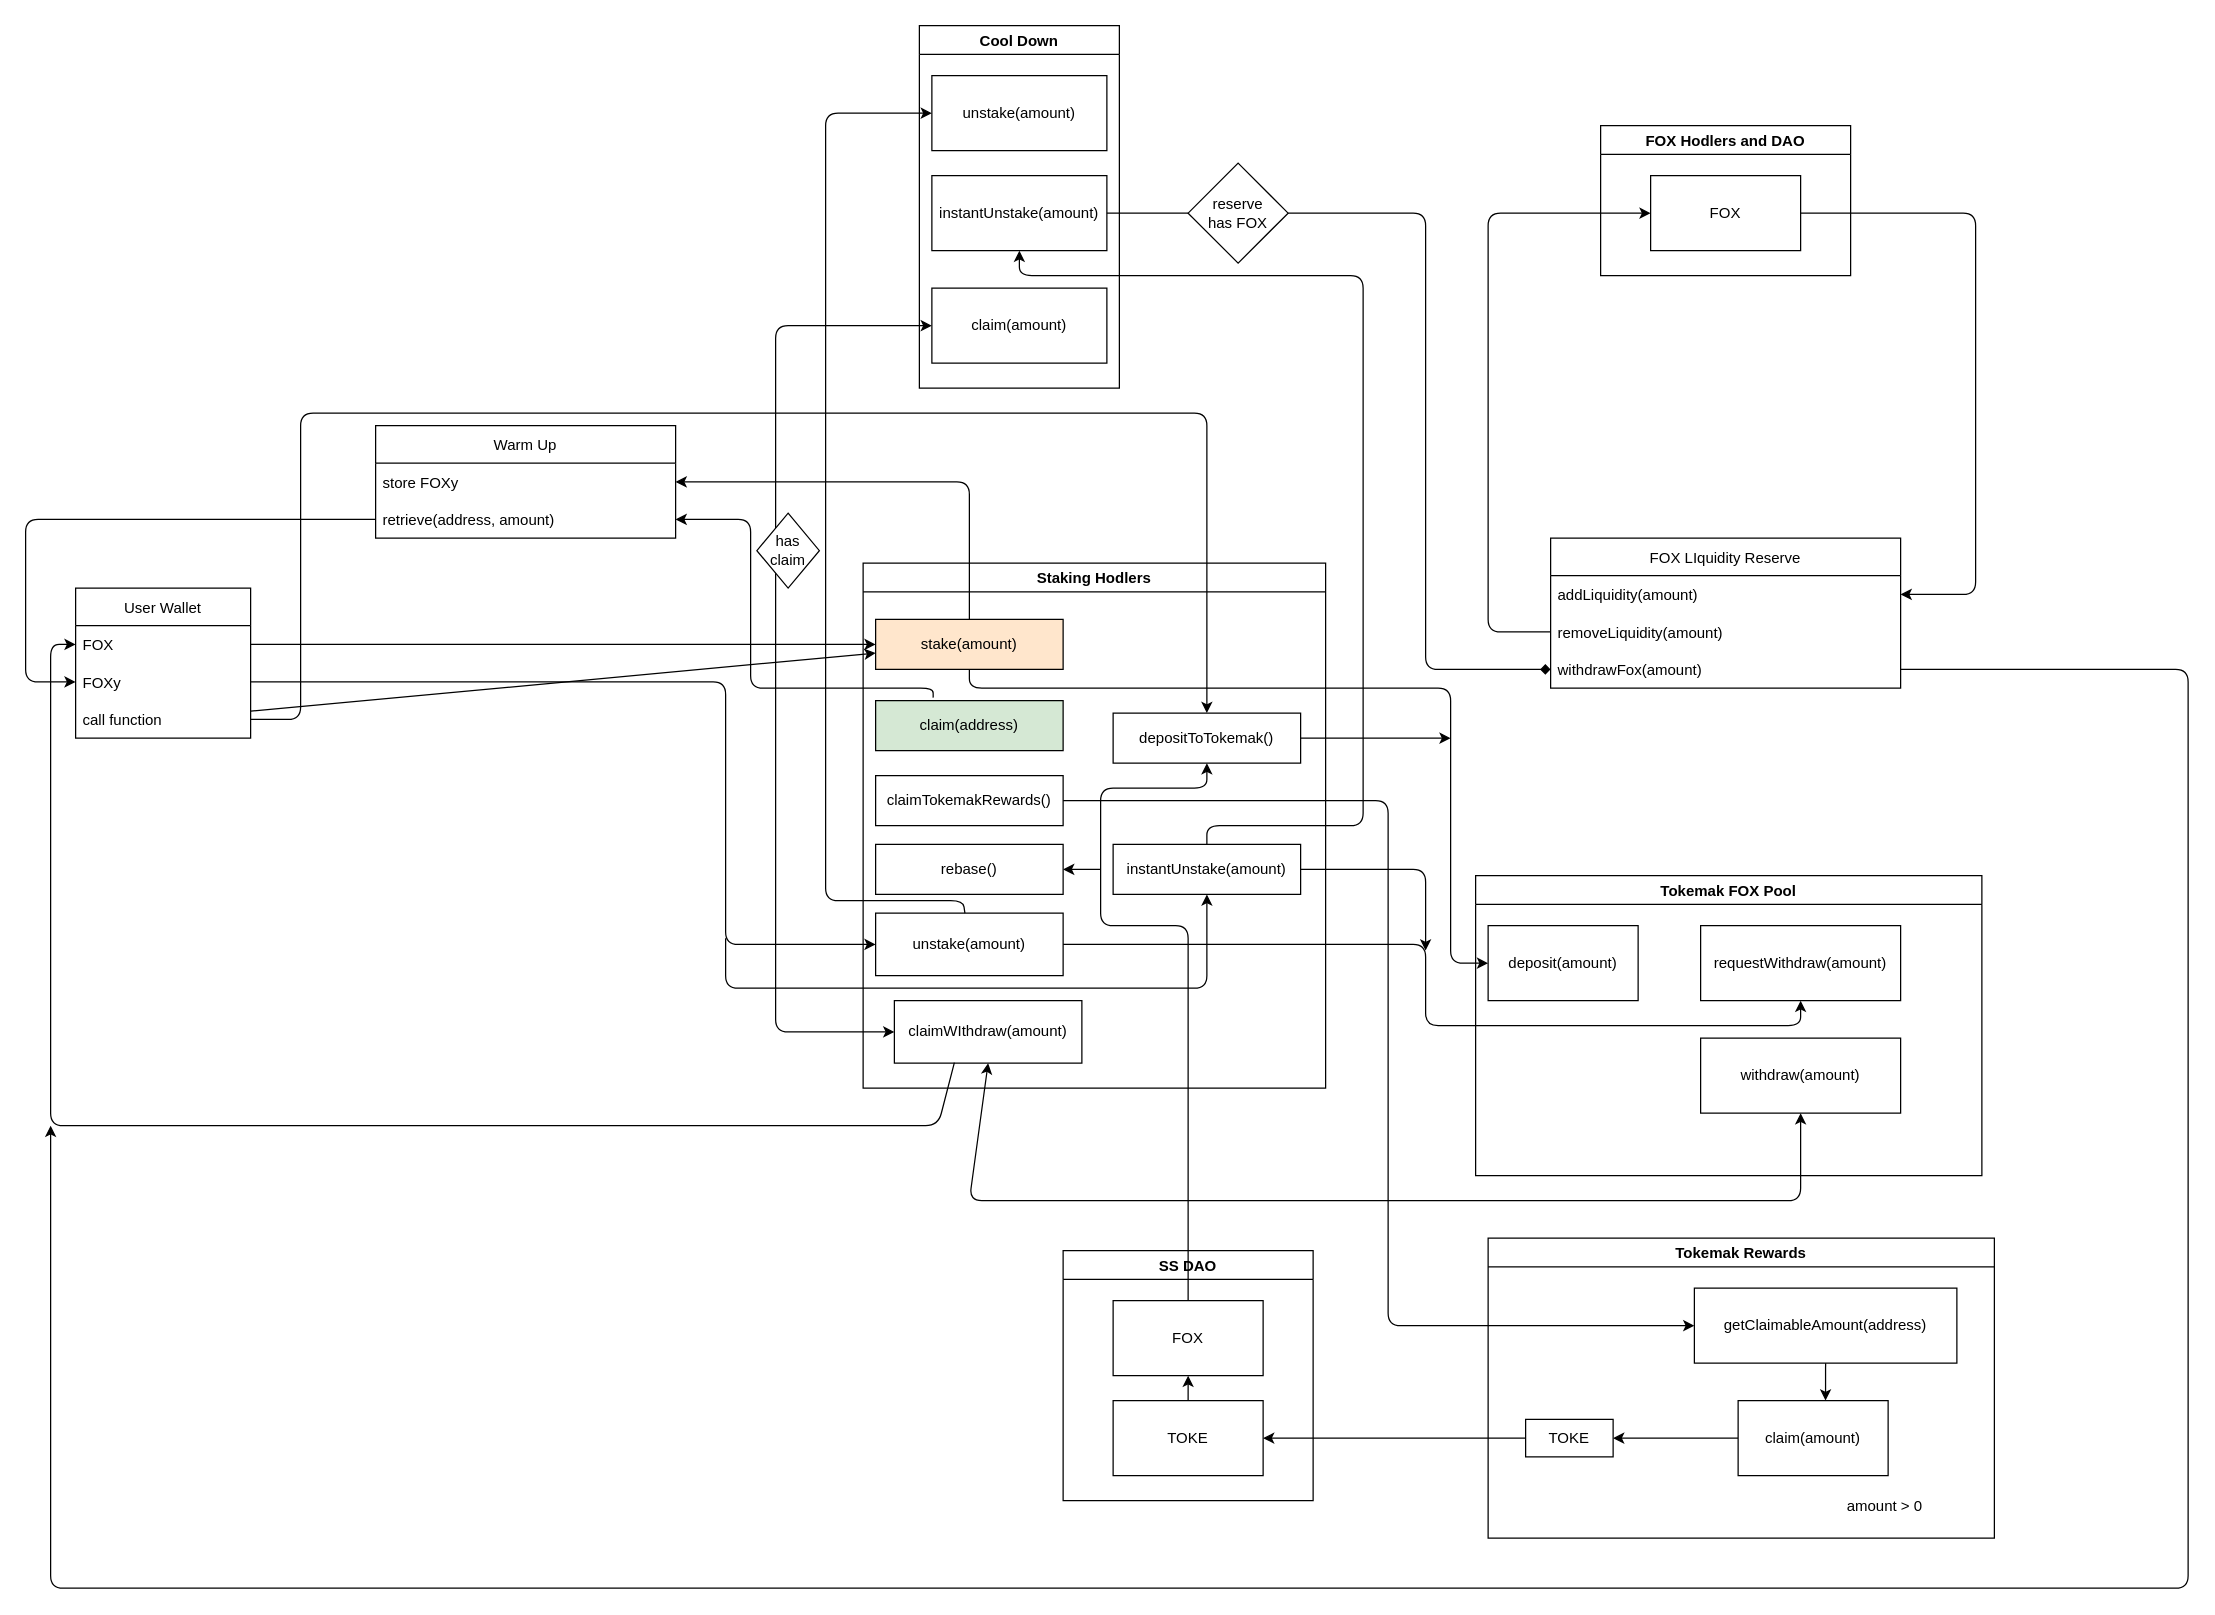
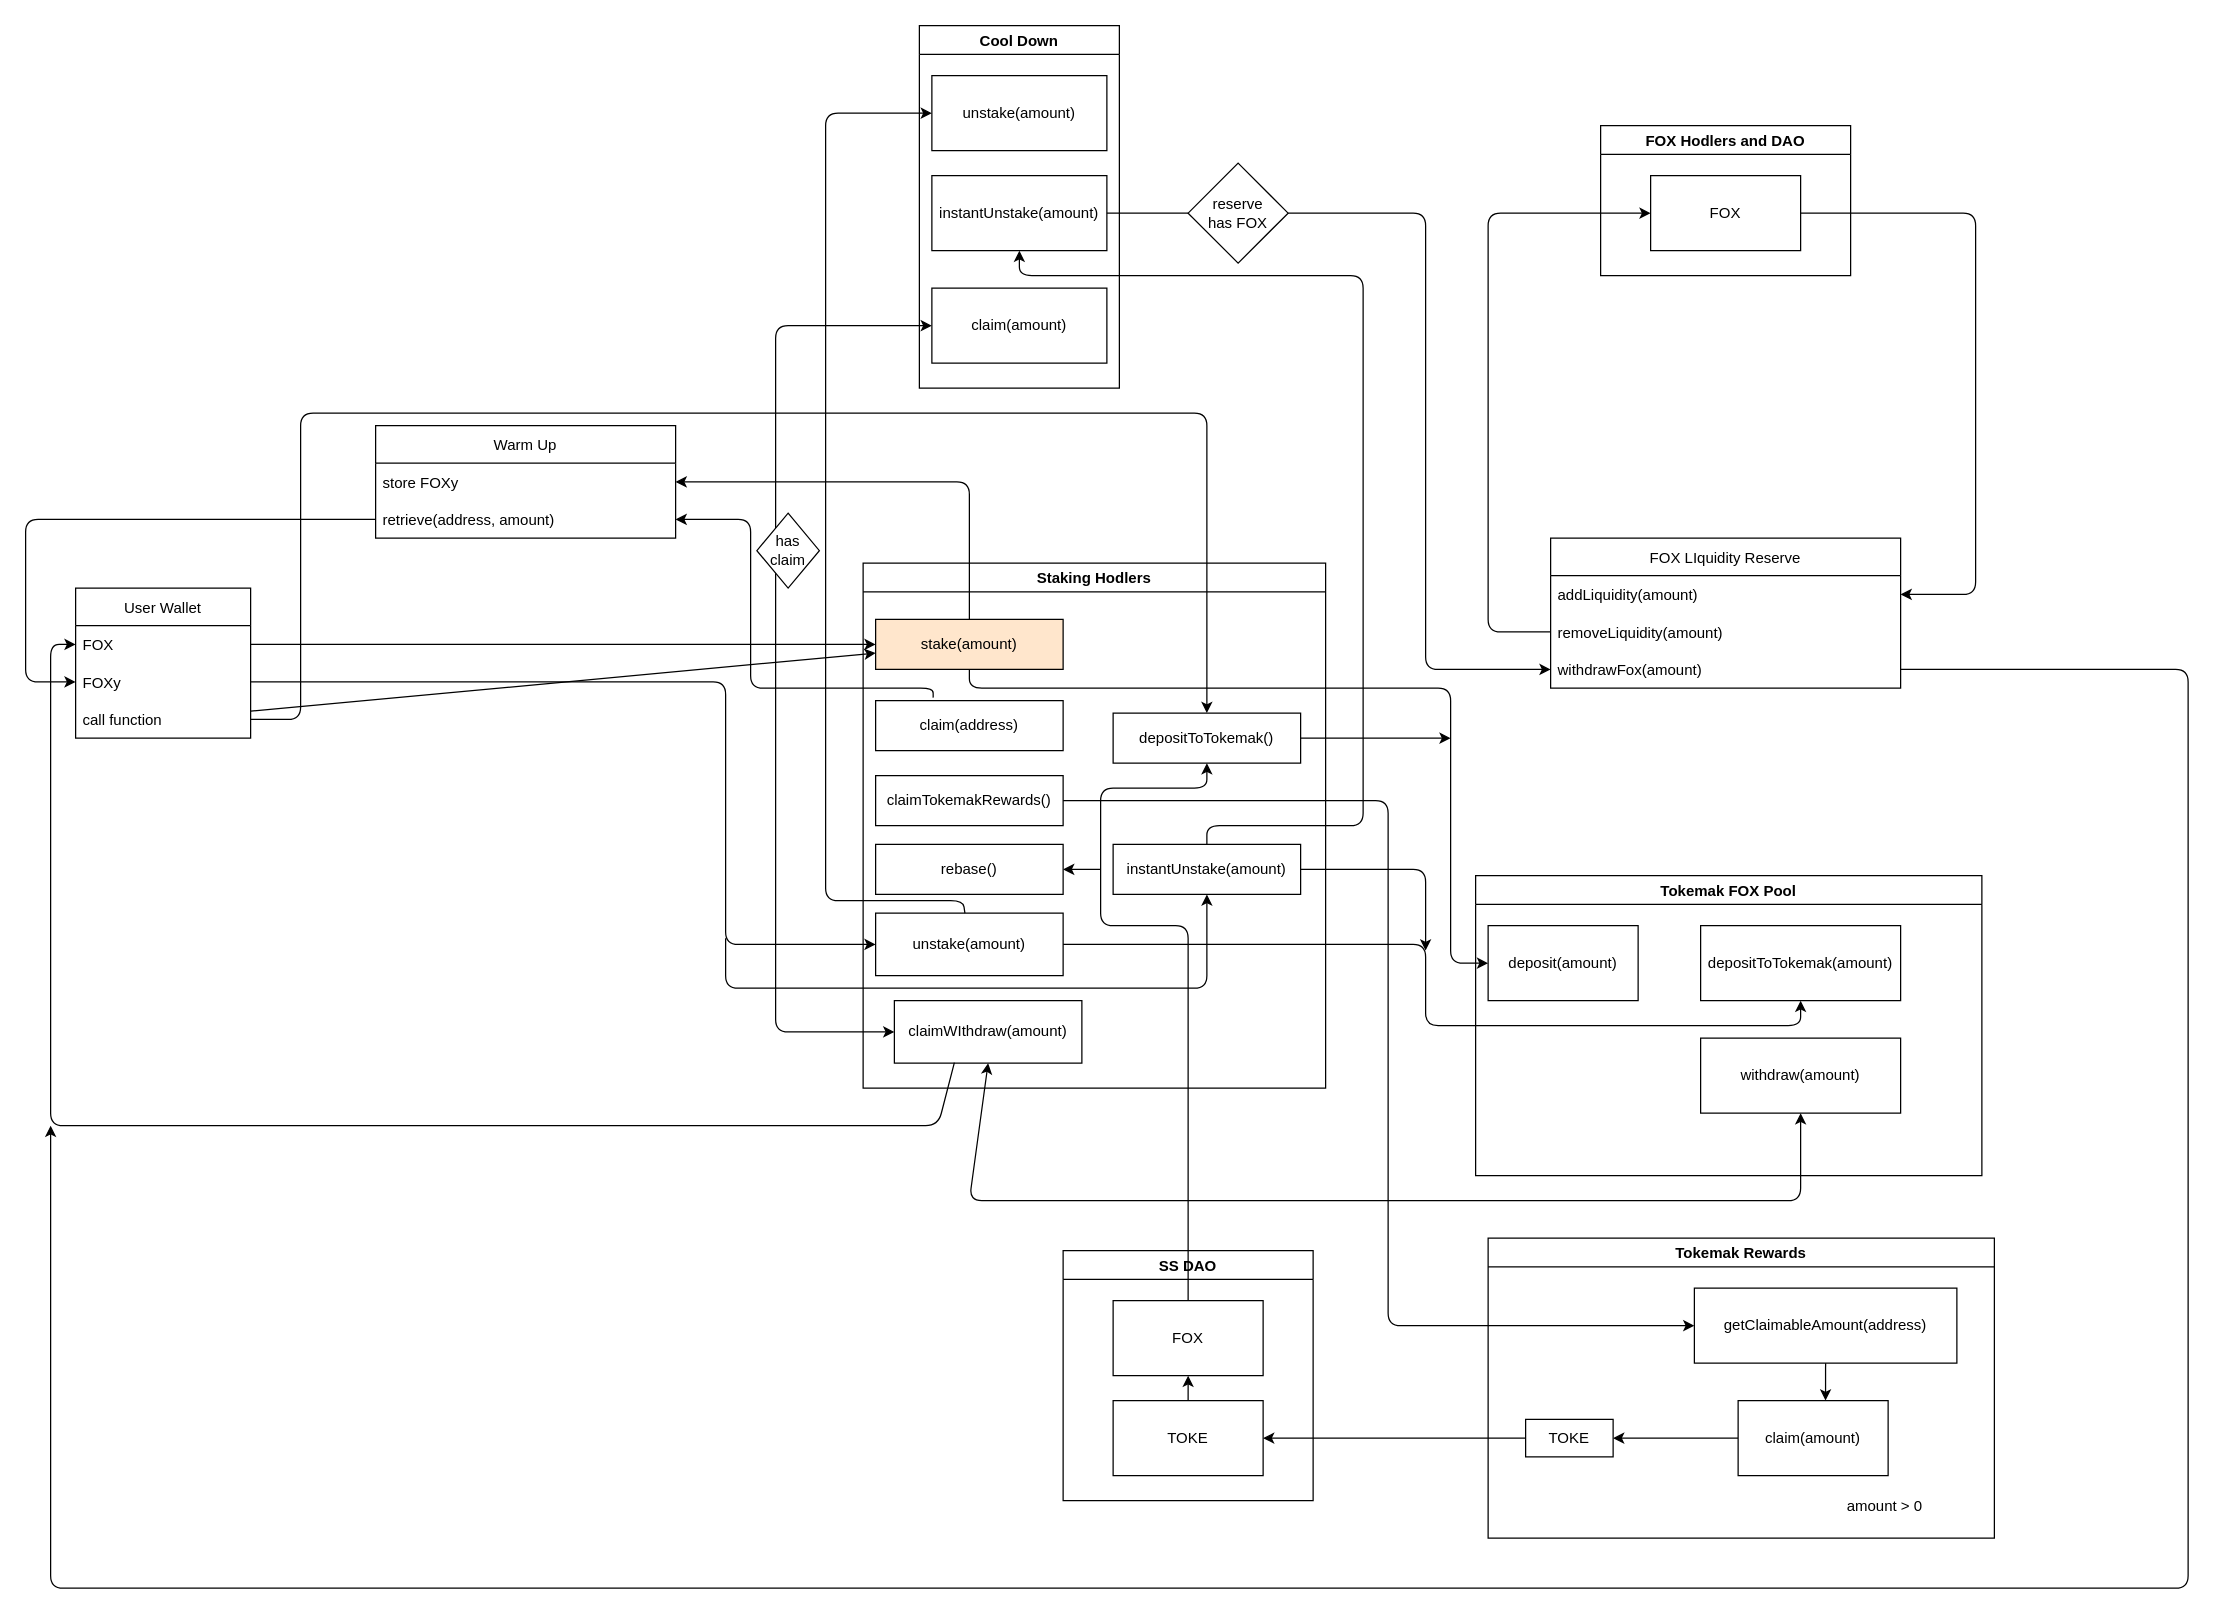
(1540, 669) -> (1541, 669)
(969, 726) -> (969, 726)
(1801, 963) -> (1801, 963)
